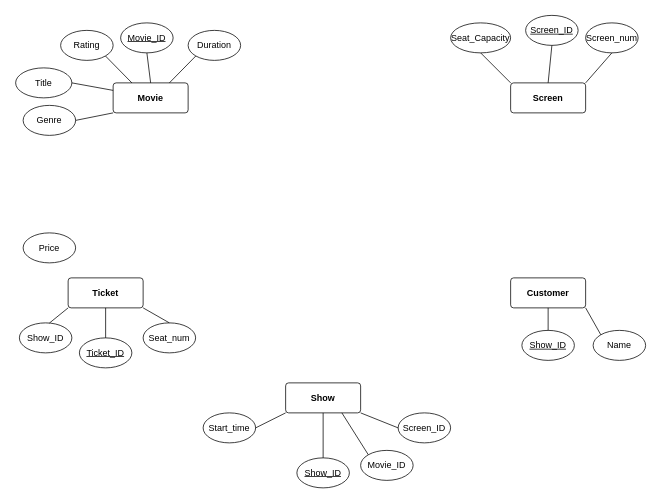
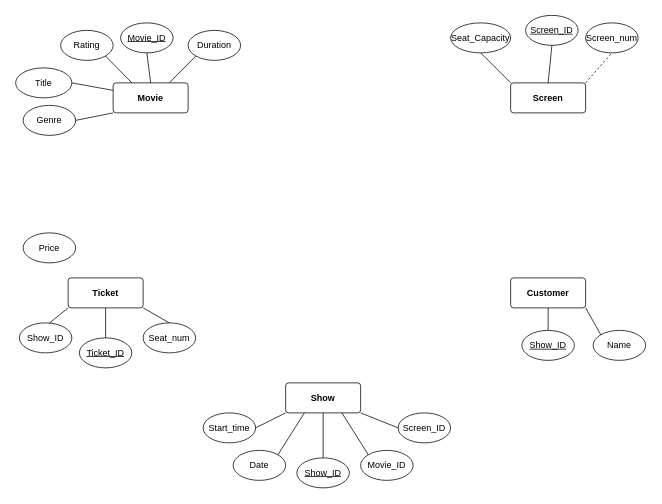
(599, 67) -> (599, 67)
none -> (291, 434)
none -> (259, 465)
